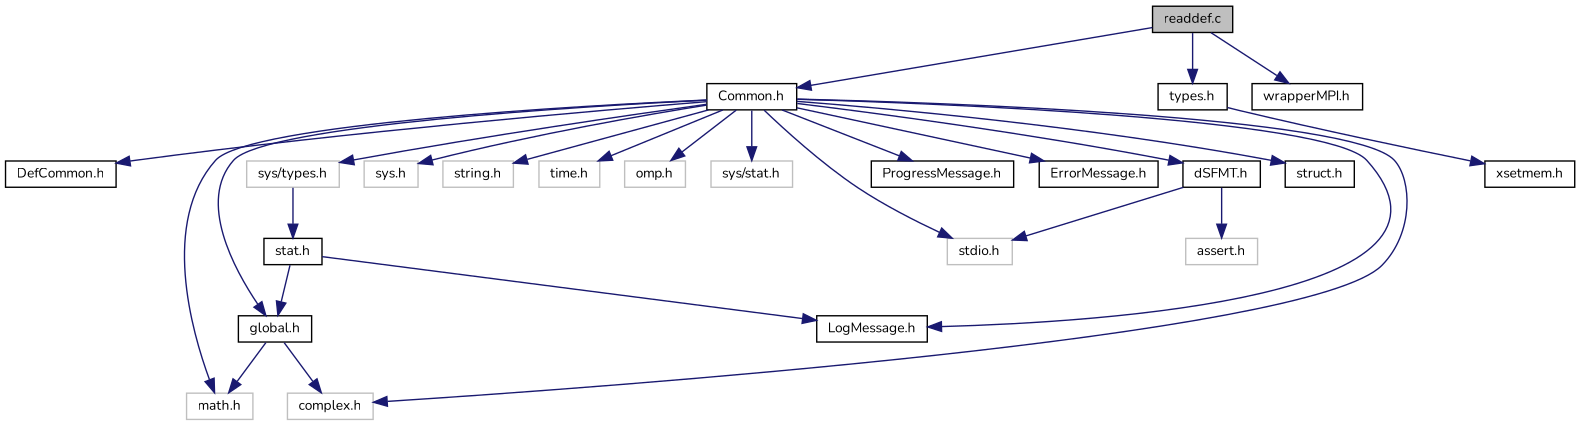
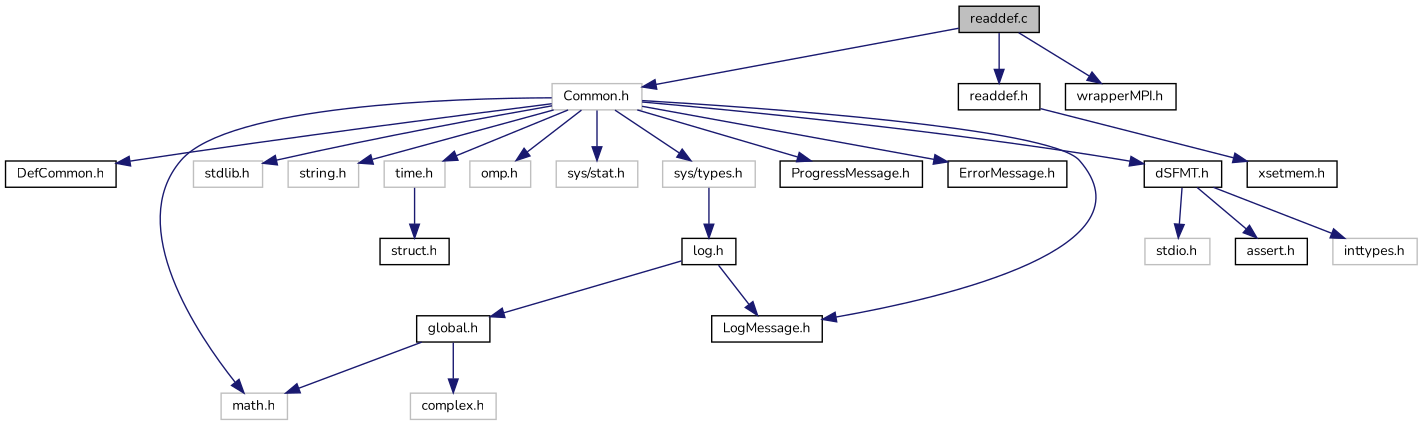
(752, 97) -> (597, 97)
(1193, 97) -> (999, 97)
(390, 125) -> none
(1035, 125) -> (415, 206)
(391, 174) -> (228, 174)
(846, 180) -> none
(293, 252) -> (709, 252)
(1222, 252) -> (1271, 252)
none -> (1375, 252)
(1245, 311) -> none
